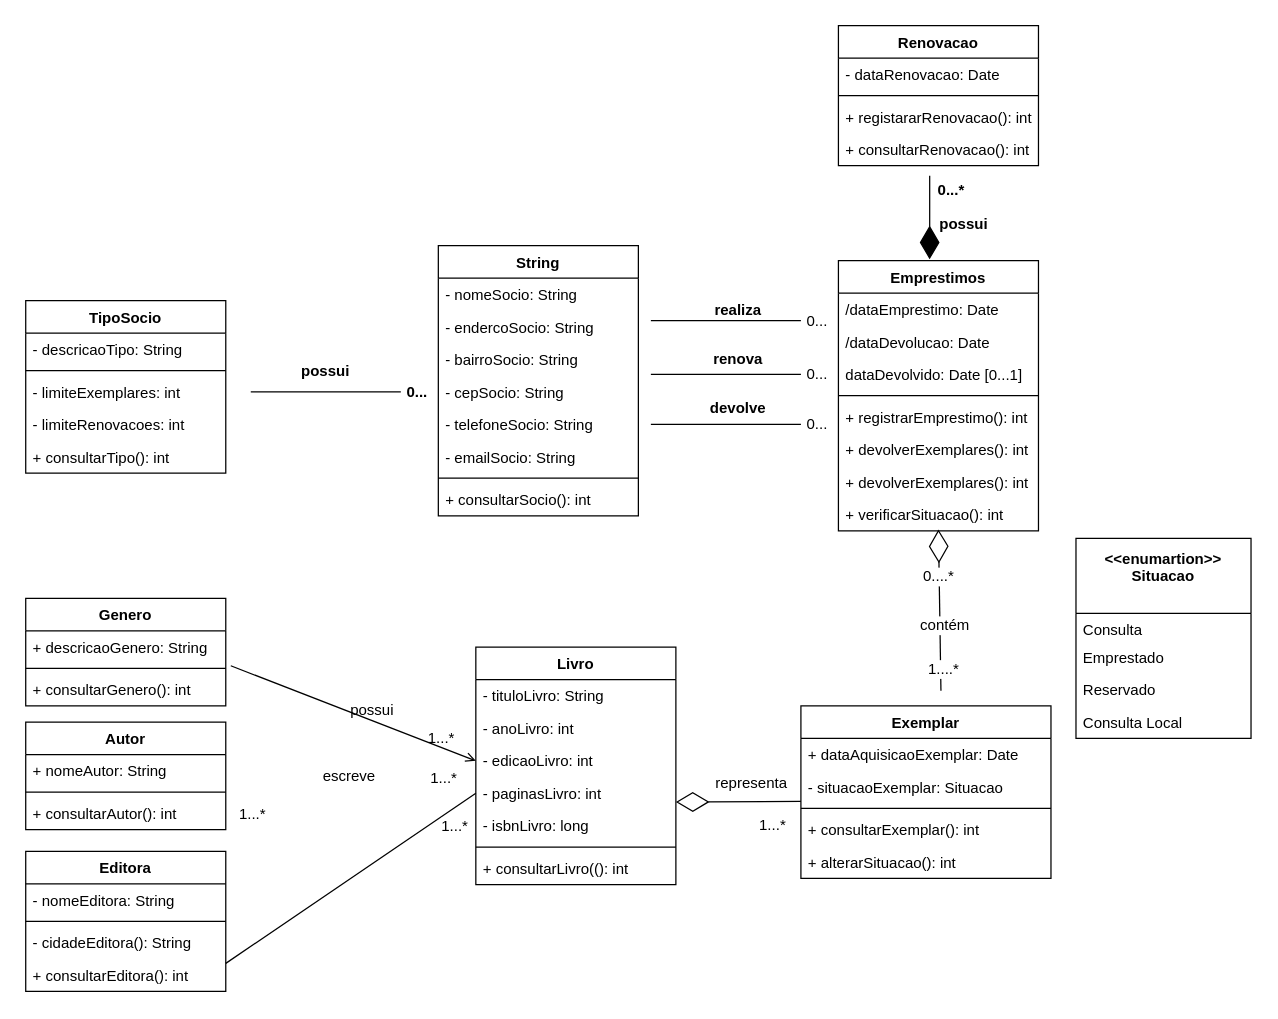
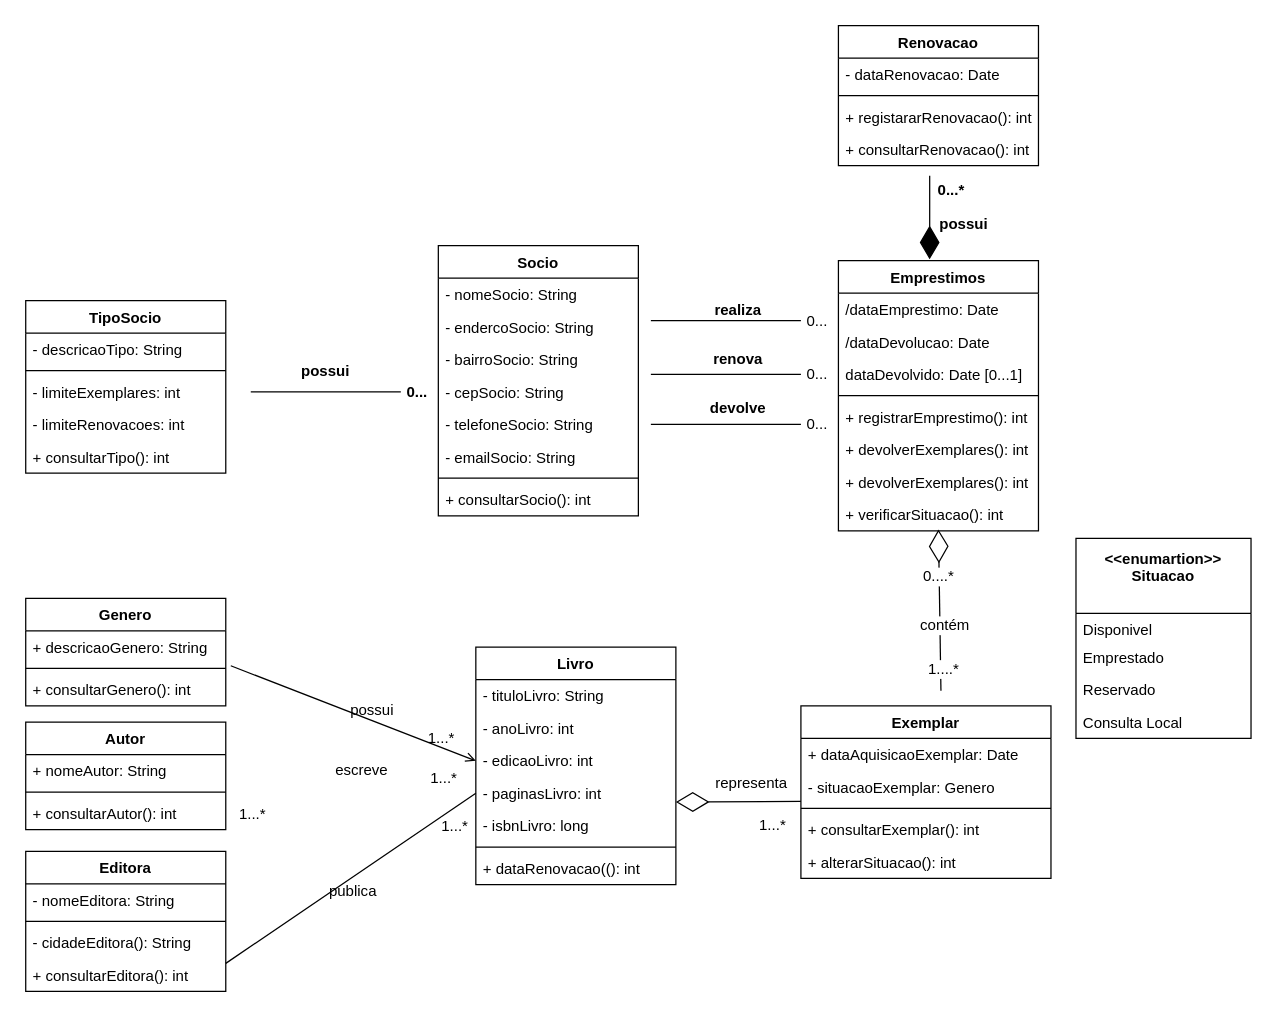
(538, 263) -> (538, 263)
(1114, 630) -> (1119, 630)
(358, 777) -> (371, 771)
(913, 788) -> (907, 788)
(572, 869) -> (571, 869)
none -> (358, 892)
